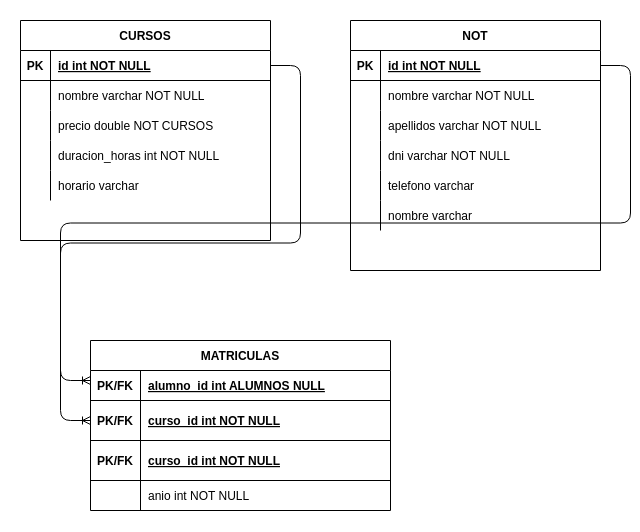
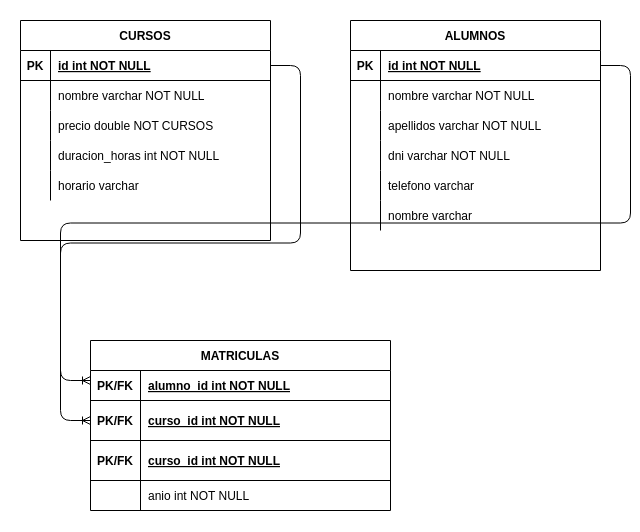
(475, 36) -> (475, 36)
(228, 386) -> (214, 386)
